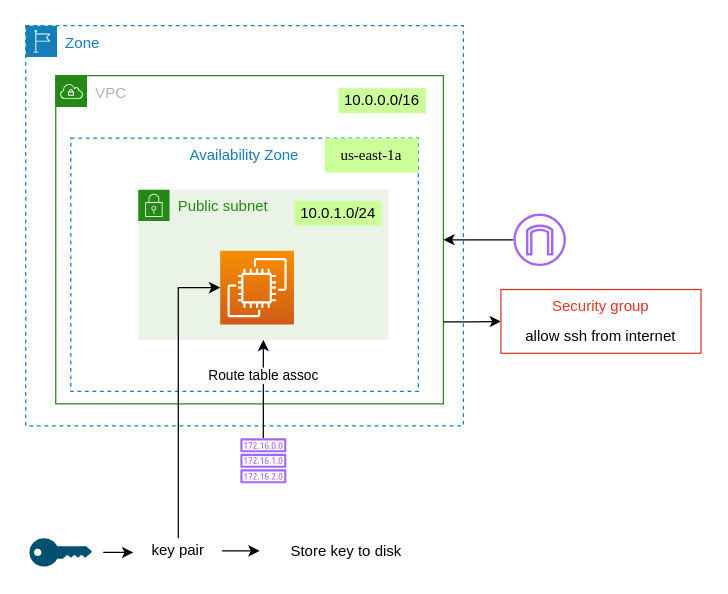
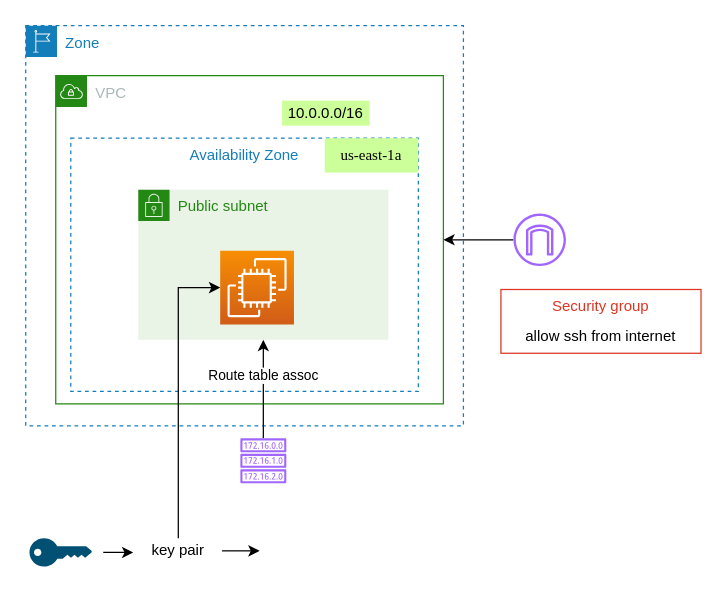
(382, 101) -> (326, 113)
(338, 213) -> none
(469, 322) -> none
(346, 552) -> none
